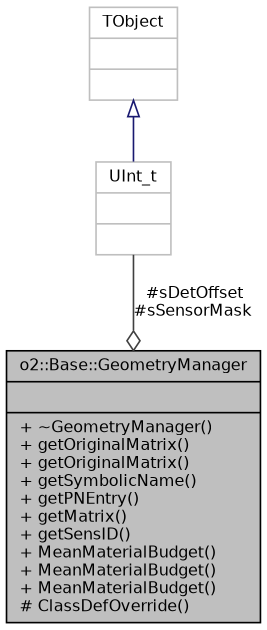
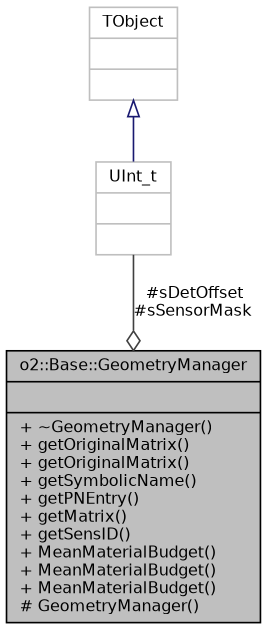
(105, 606) -> (110, 606)
